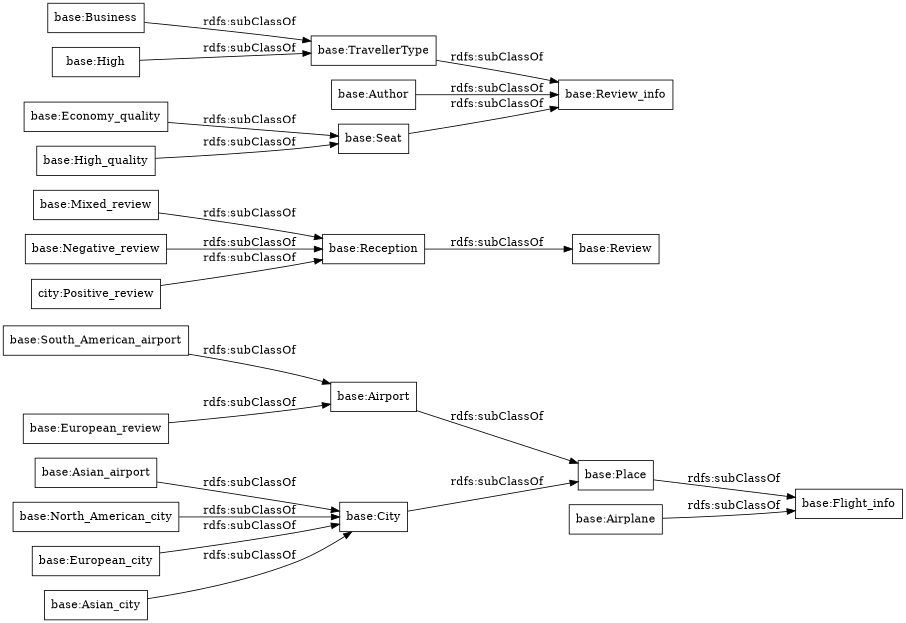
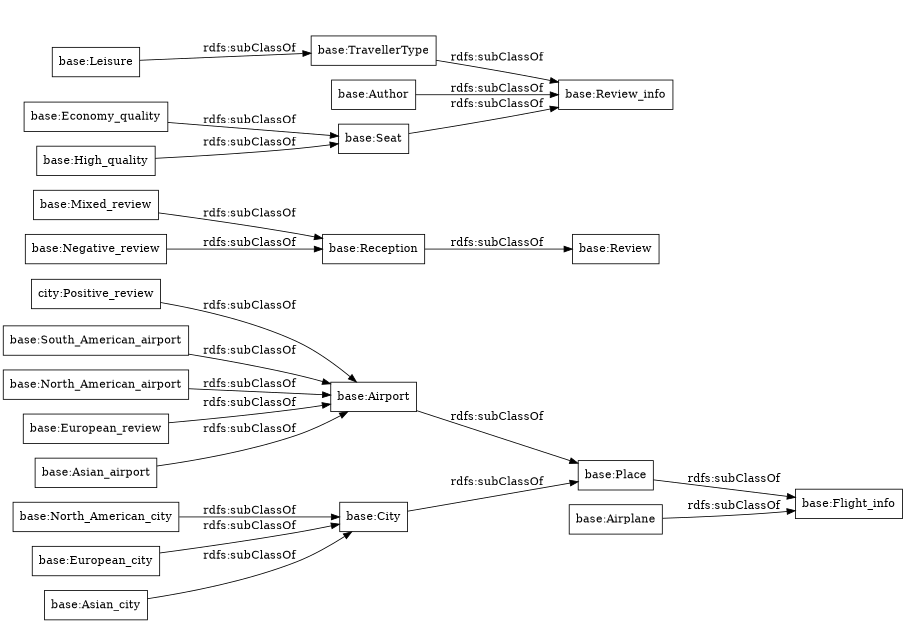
(96, 18) -> none
(96, 62) -> (96, 62)
(238, 274) -> (261, 327)
none -> (96, 385)
(244, 495) -> (251, 448)
